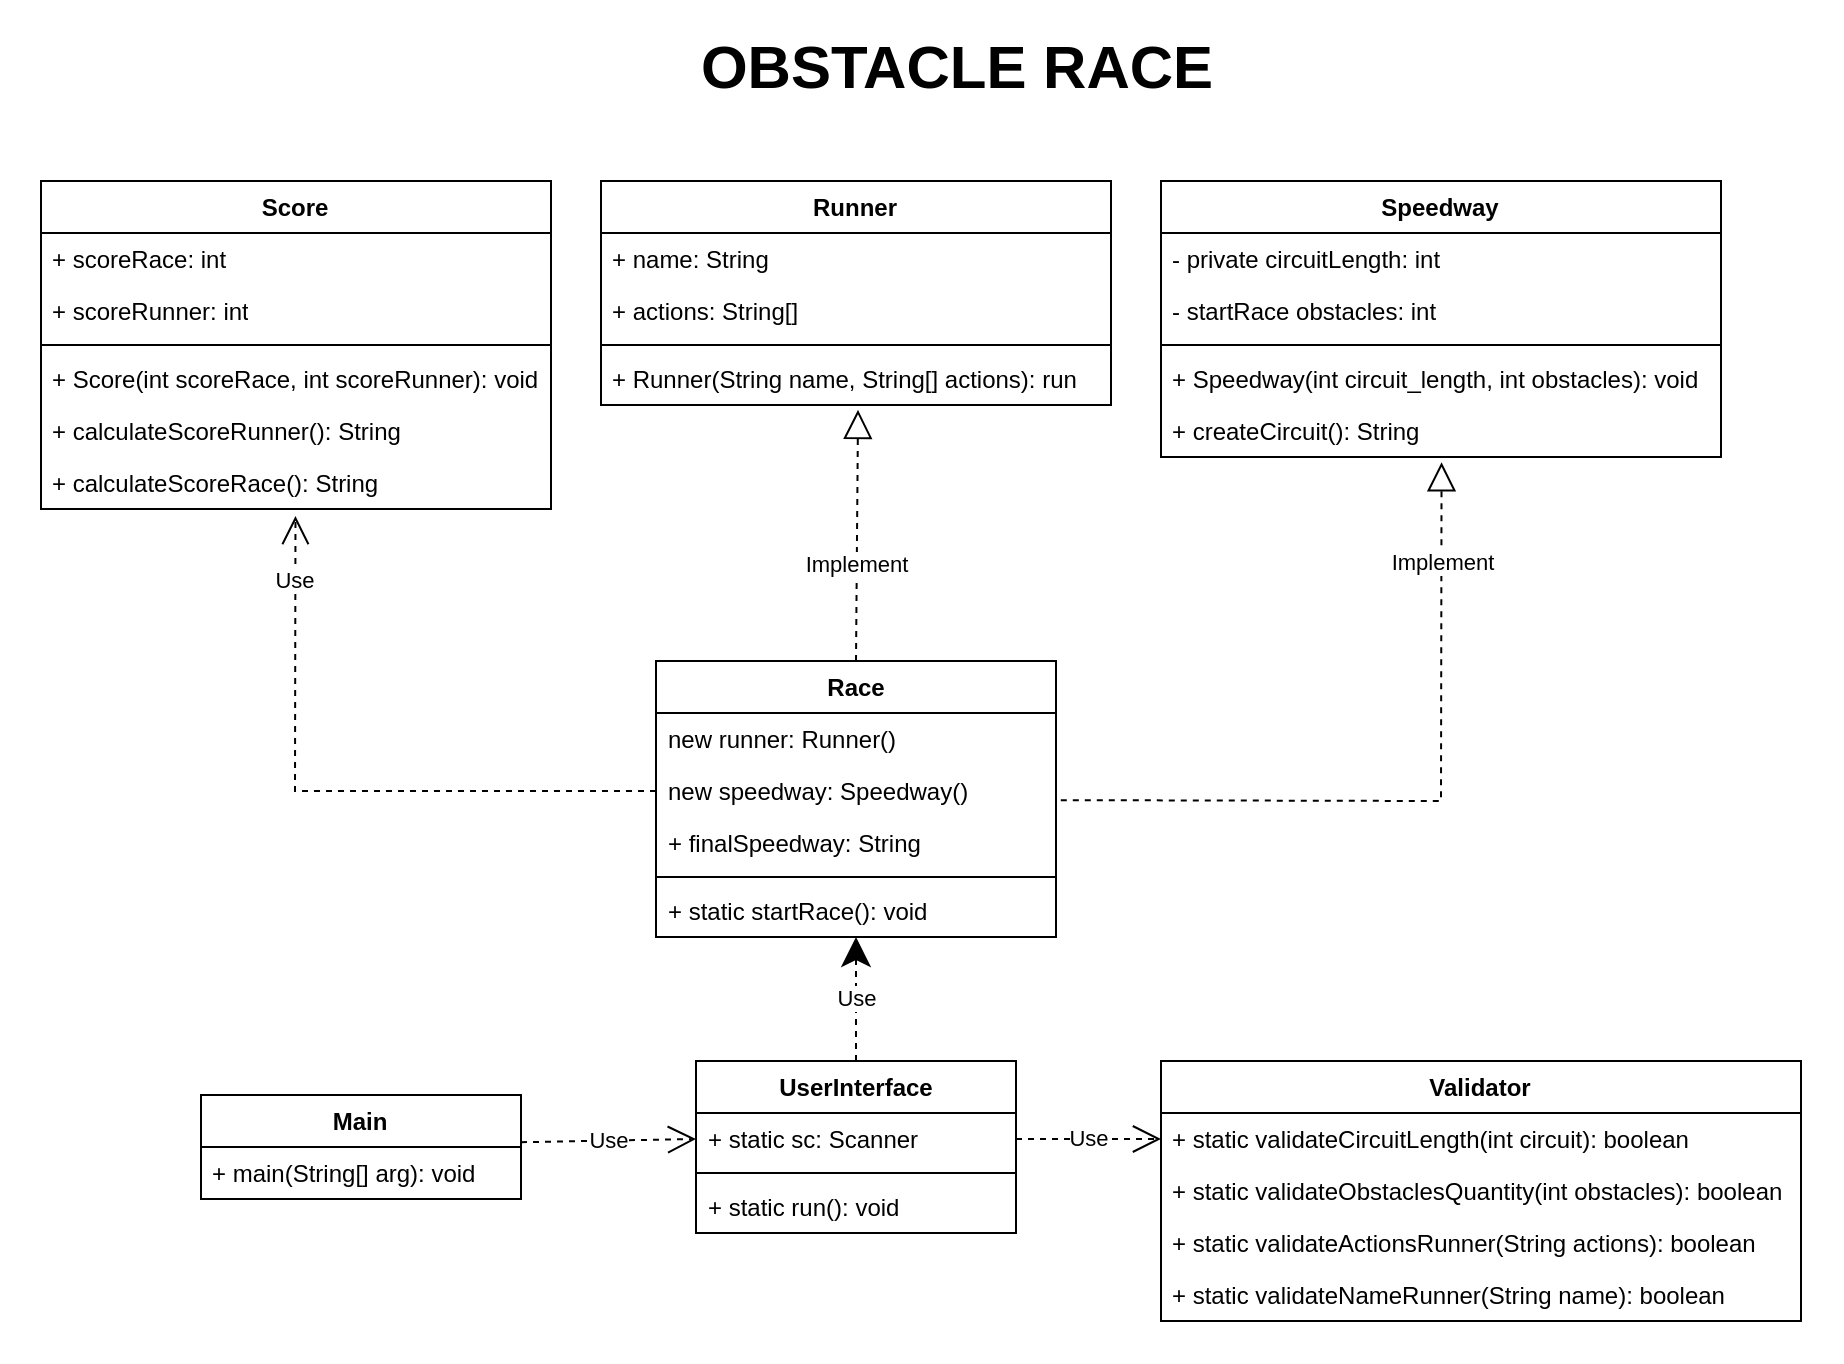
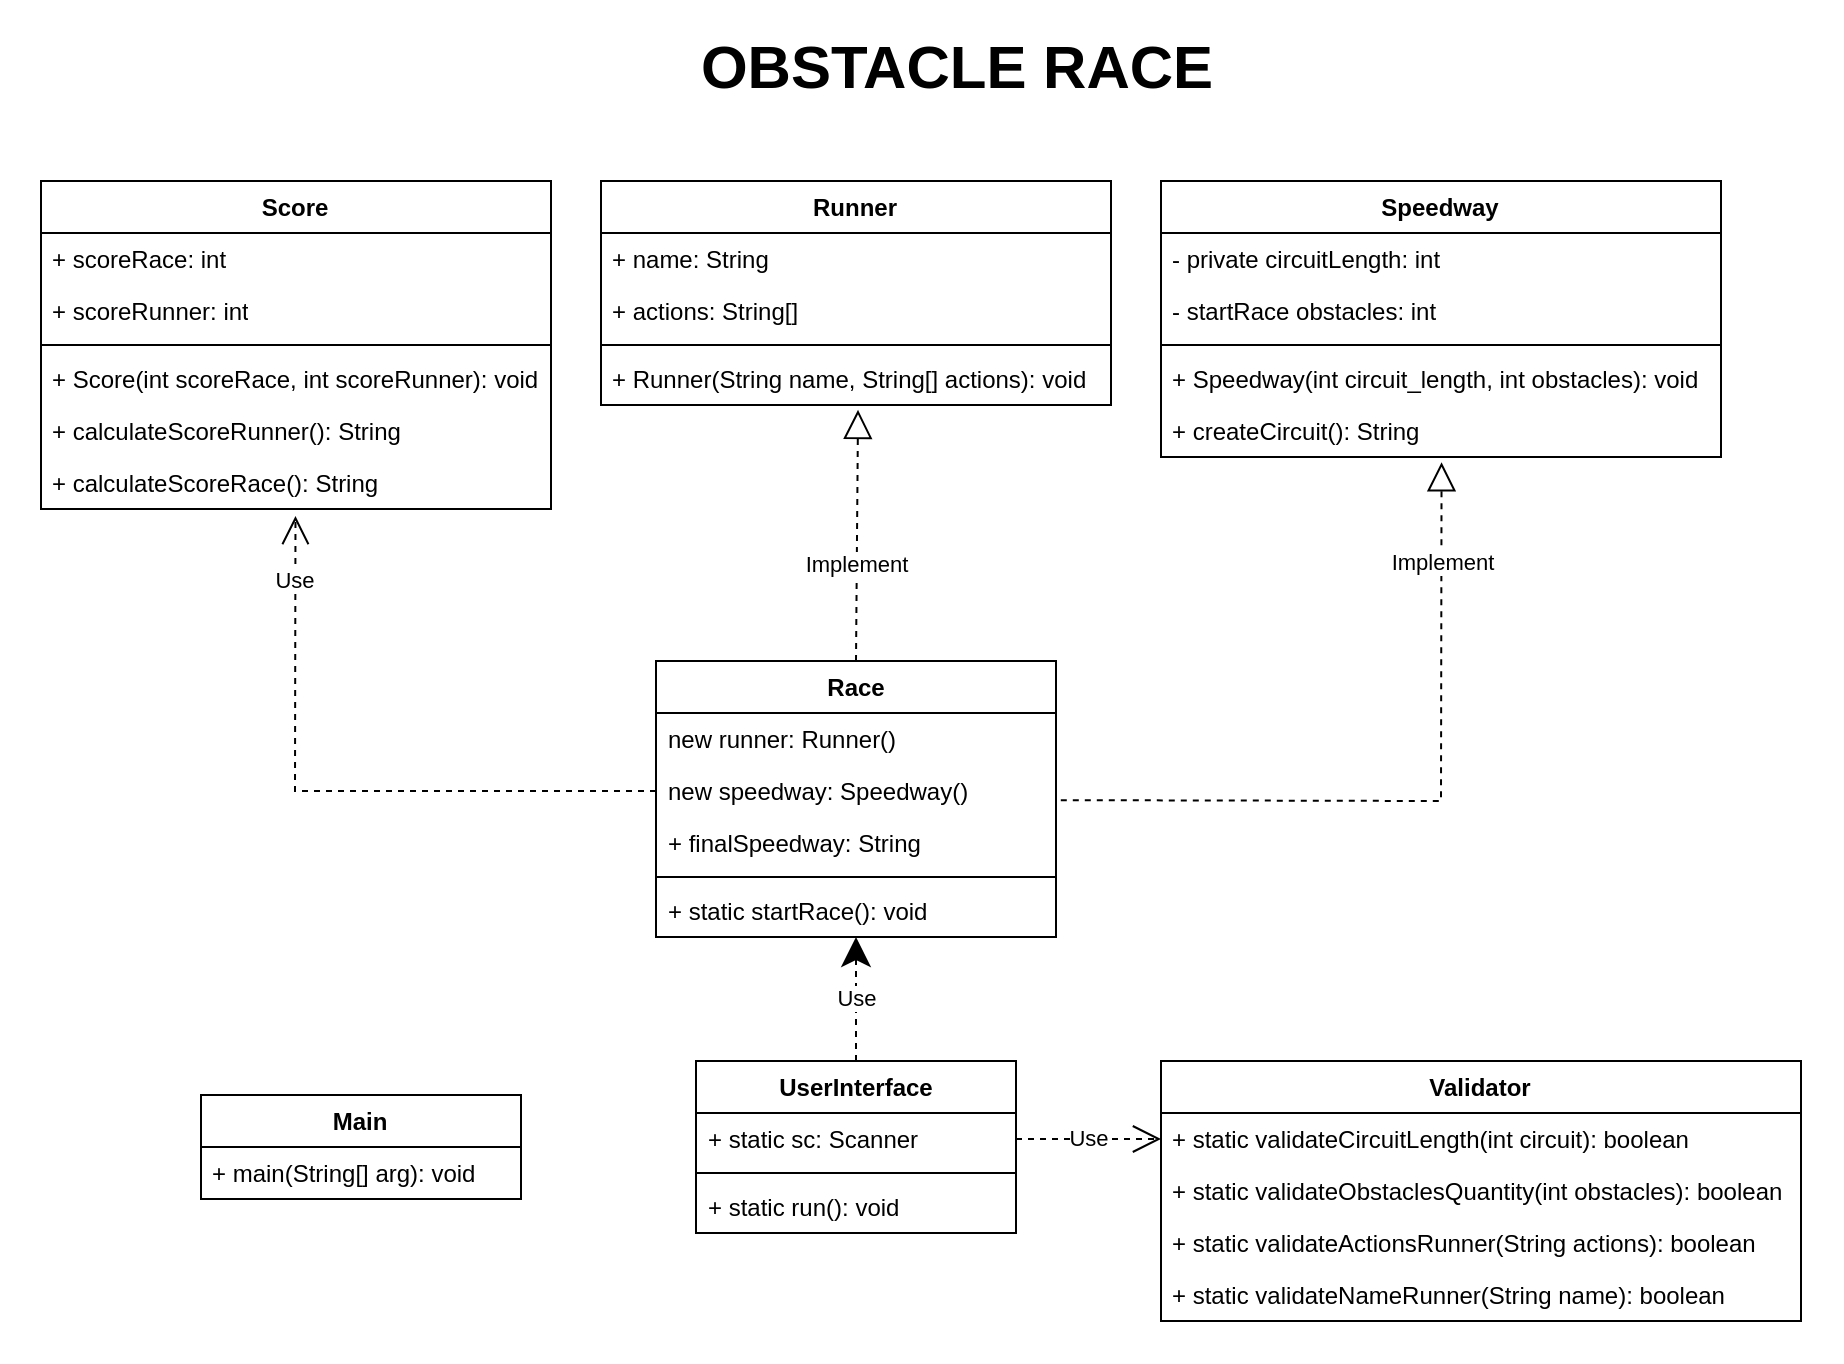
(858, 396) -> (858, 396)
(606, 1141) -> none
